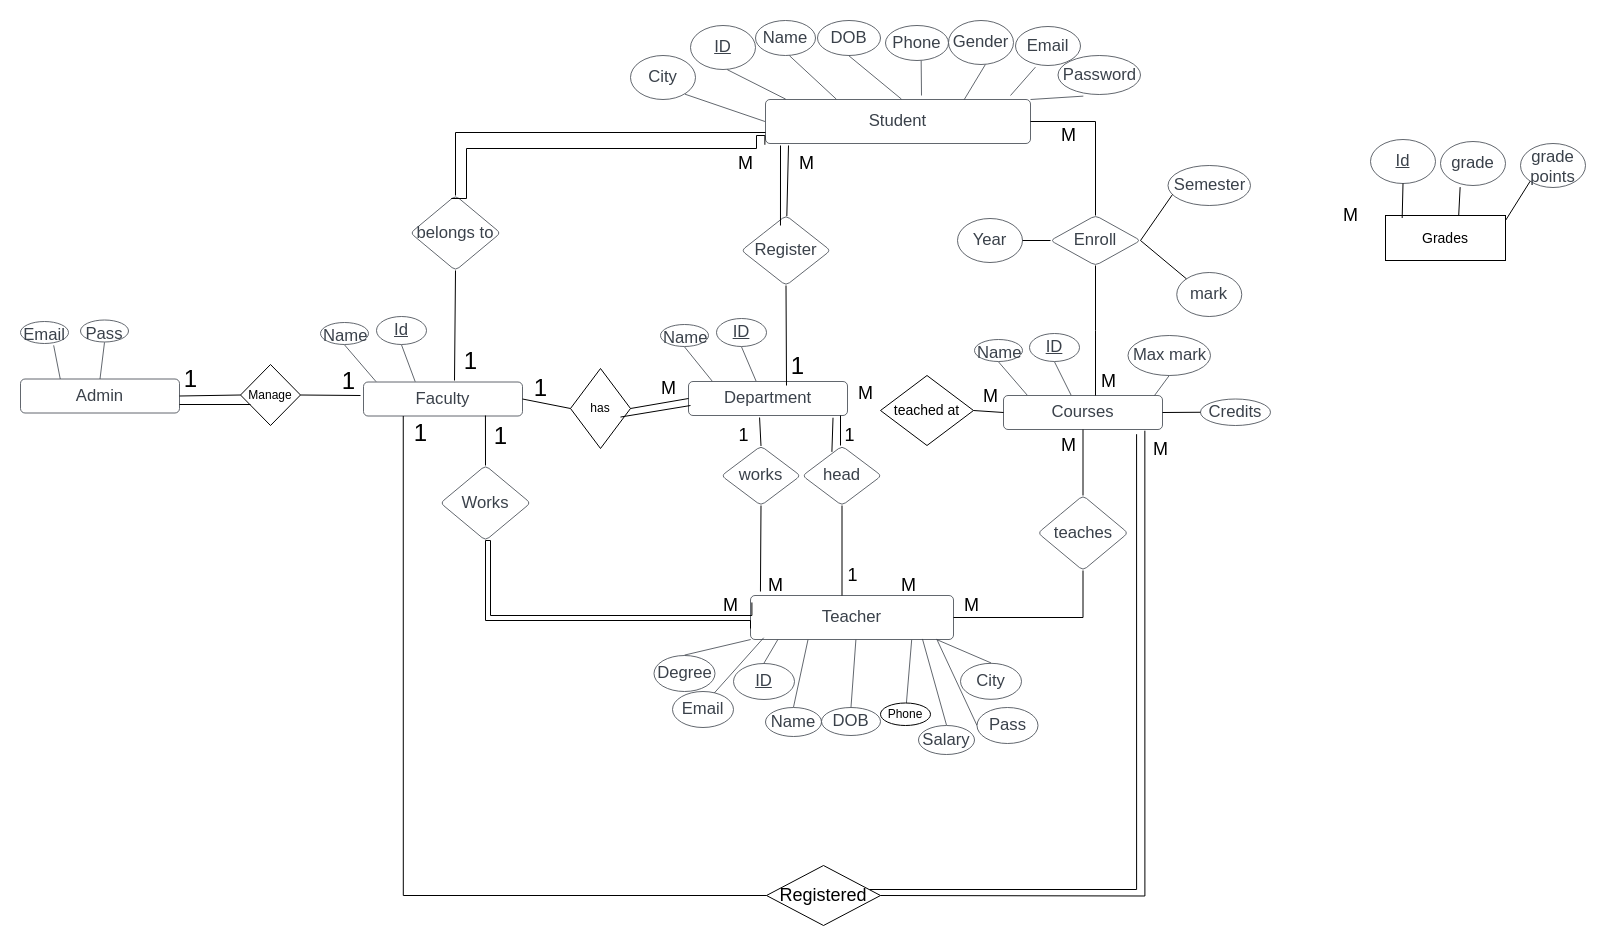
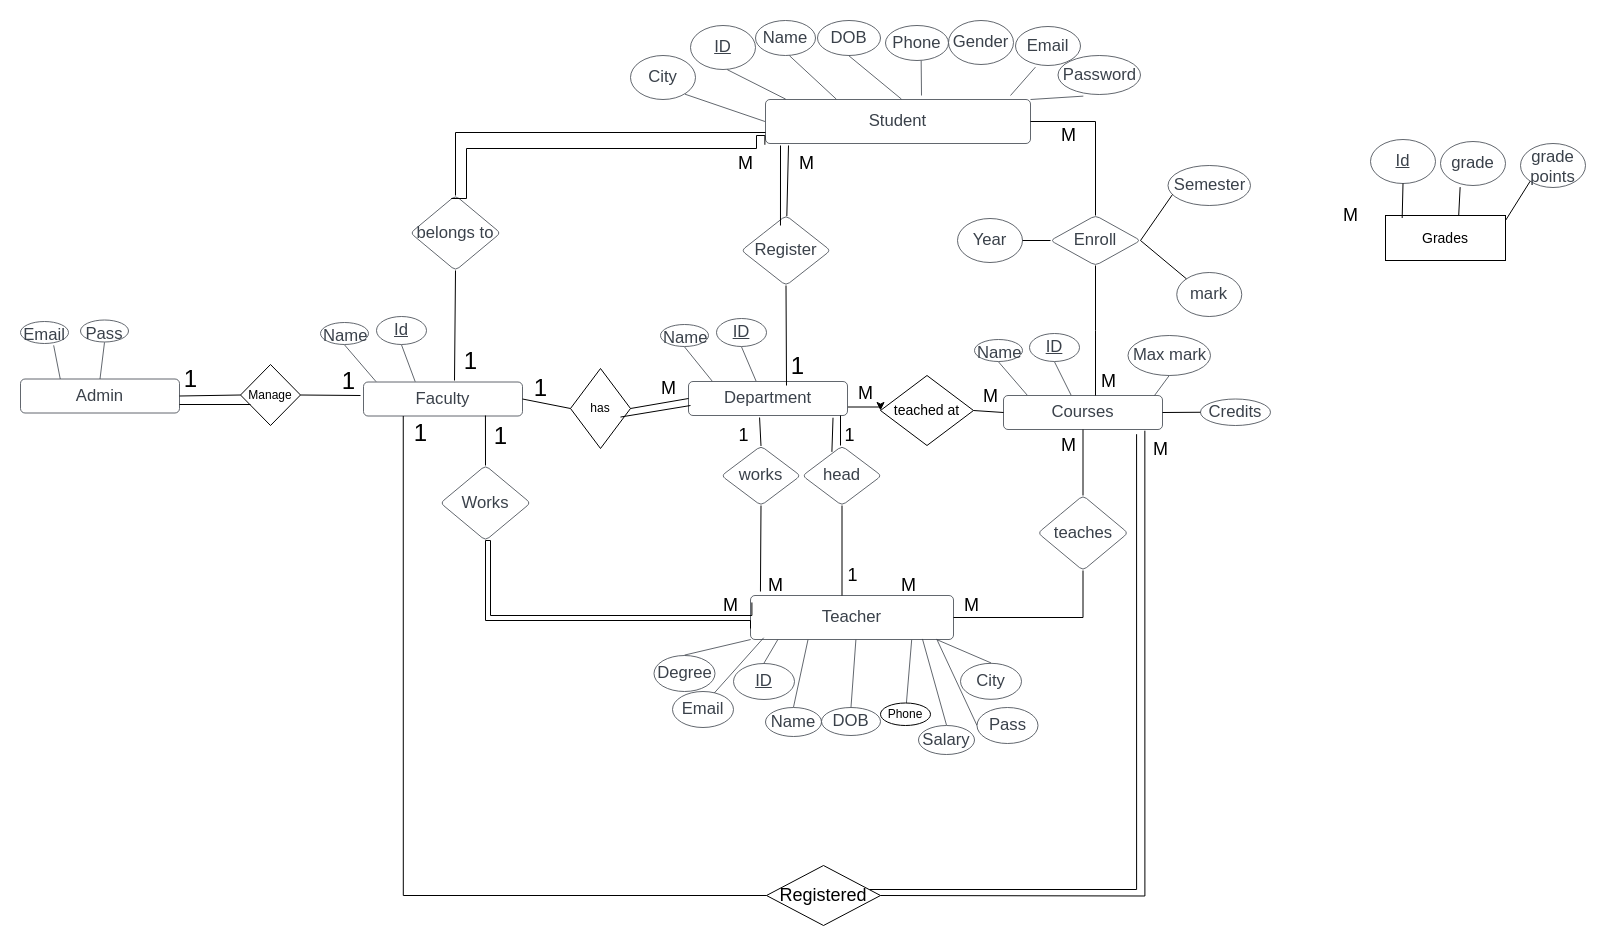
(975, 82) -> none
none -> (865, 407)
